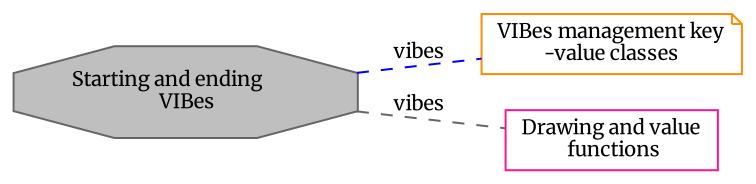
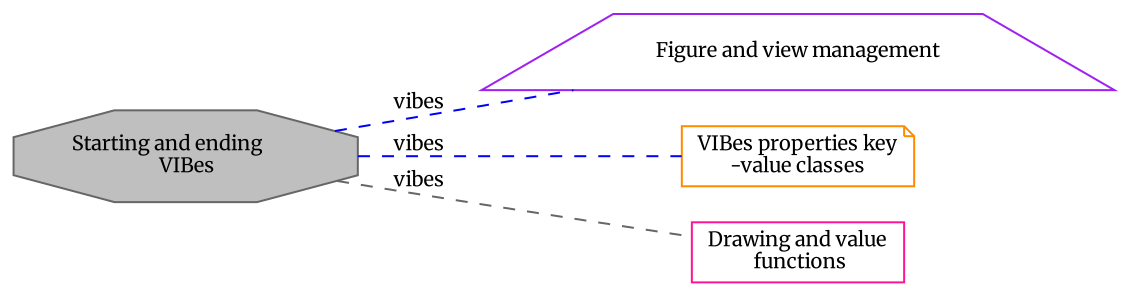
(612, 44) -> (798, 156)
none -> (798, 52)
